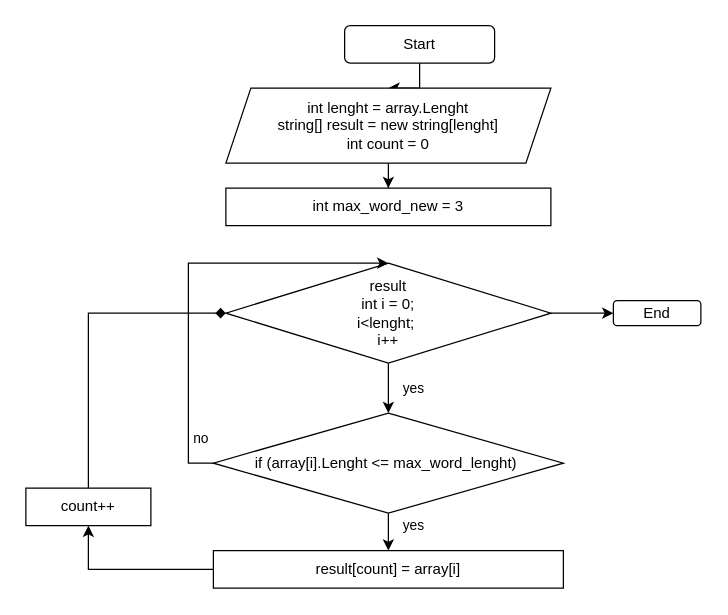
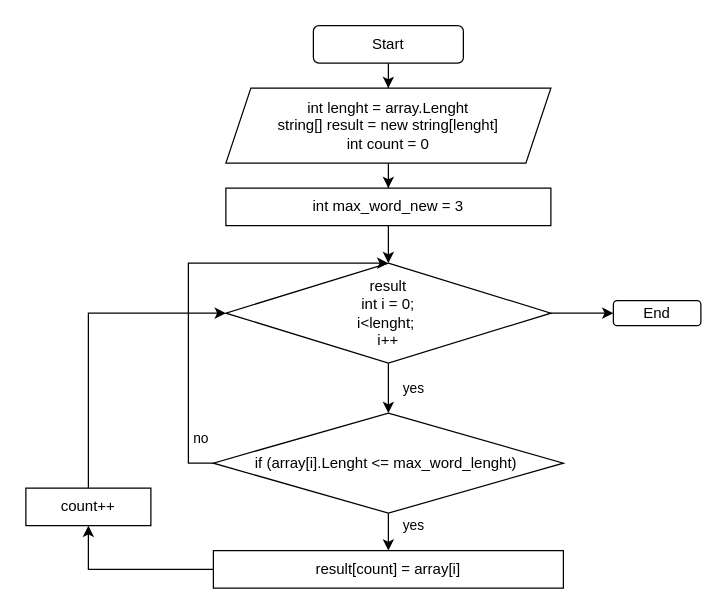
(419, 44) -> (388, 44)
none -> (388, 249)
(215, 313) -> (216, 313)
